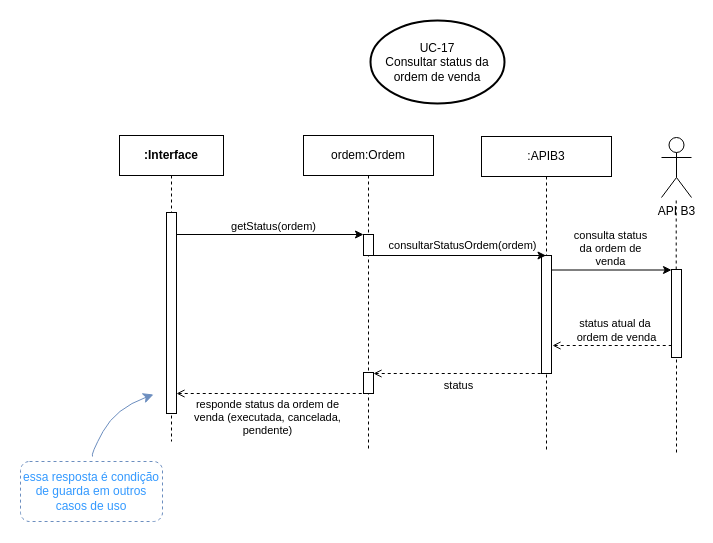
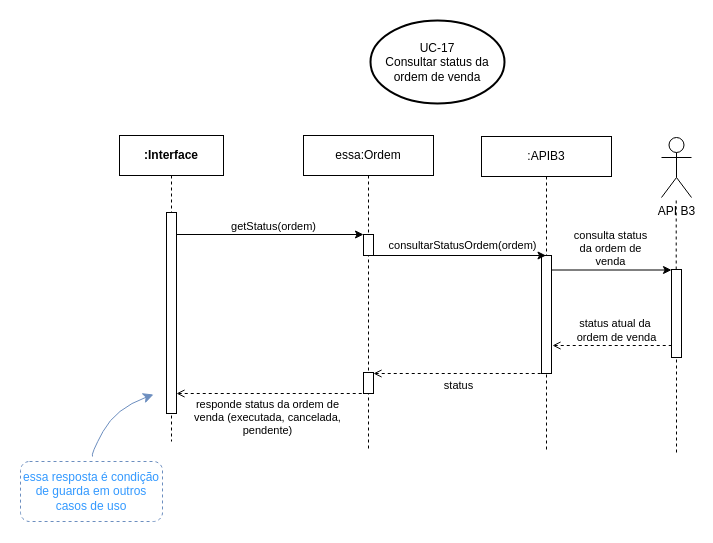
(369, 156) -> (369, 156)
